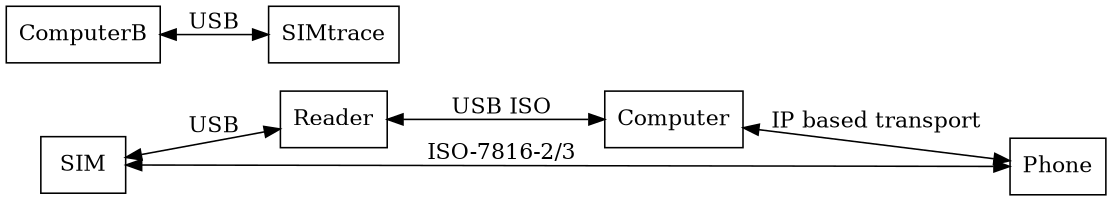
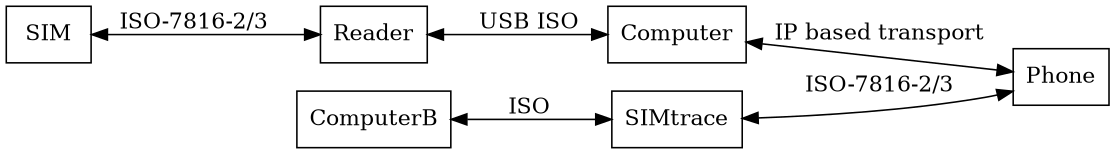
(214, 23) -> (529, 108)
(214, 126) -> (194, 23)
(568, 166) -> (878, 111)
